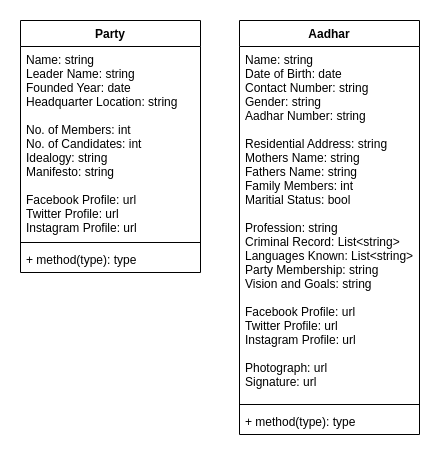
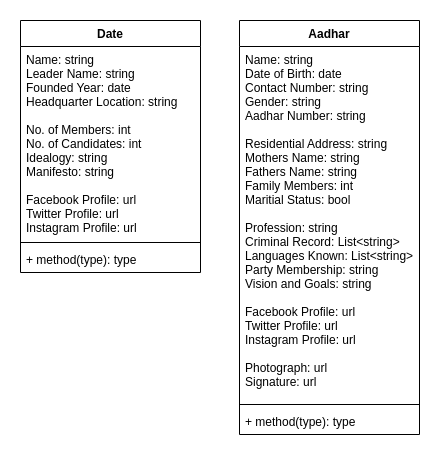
(110, 34) -> (110, 34)
